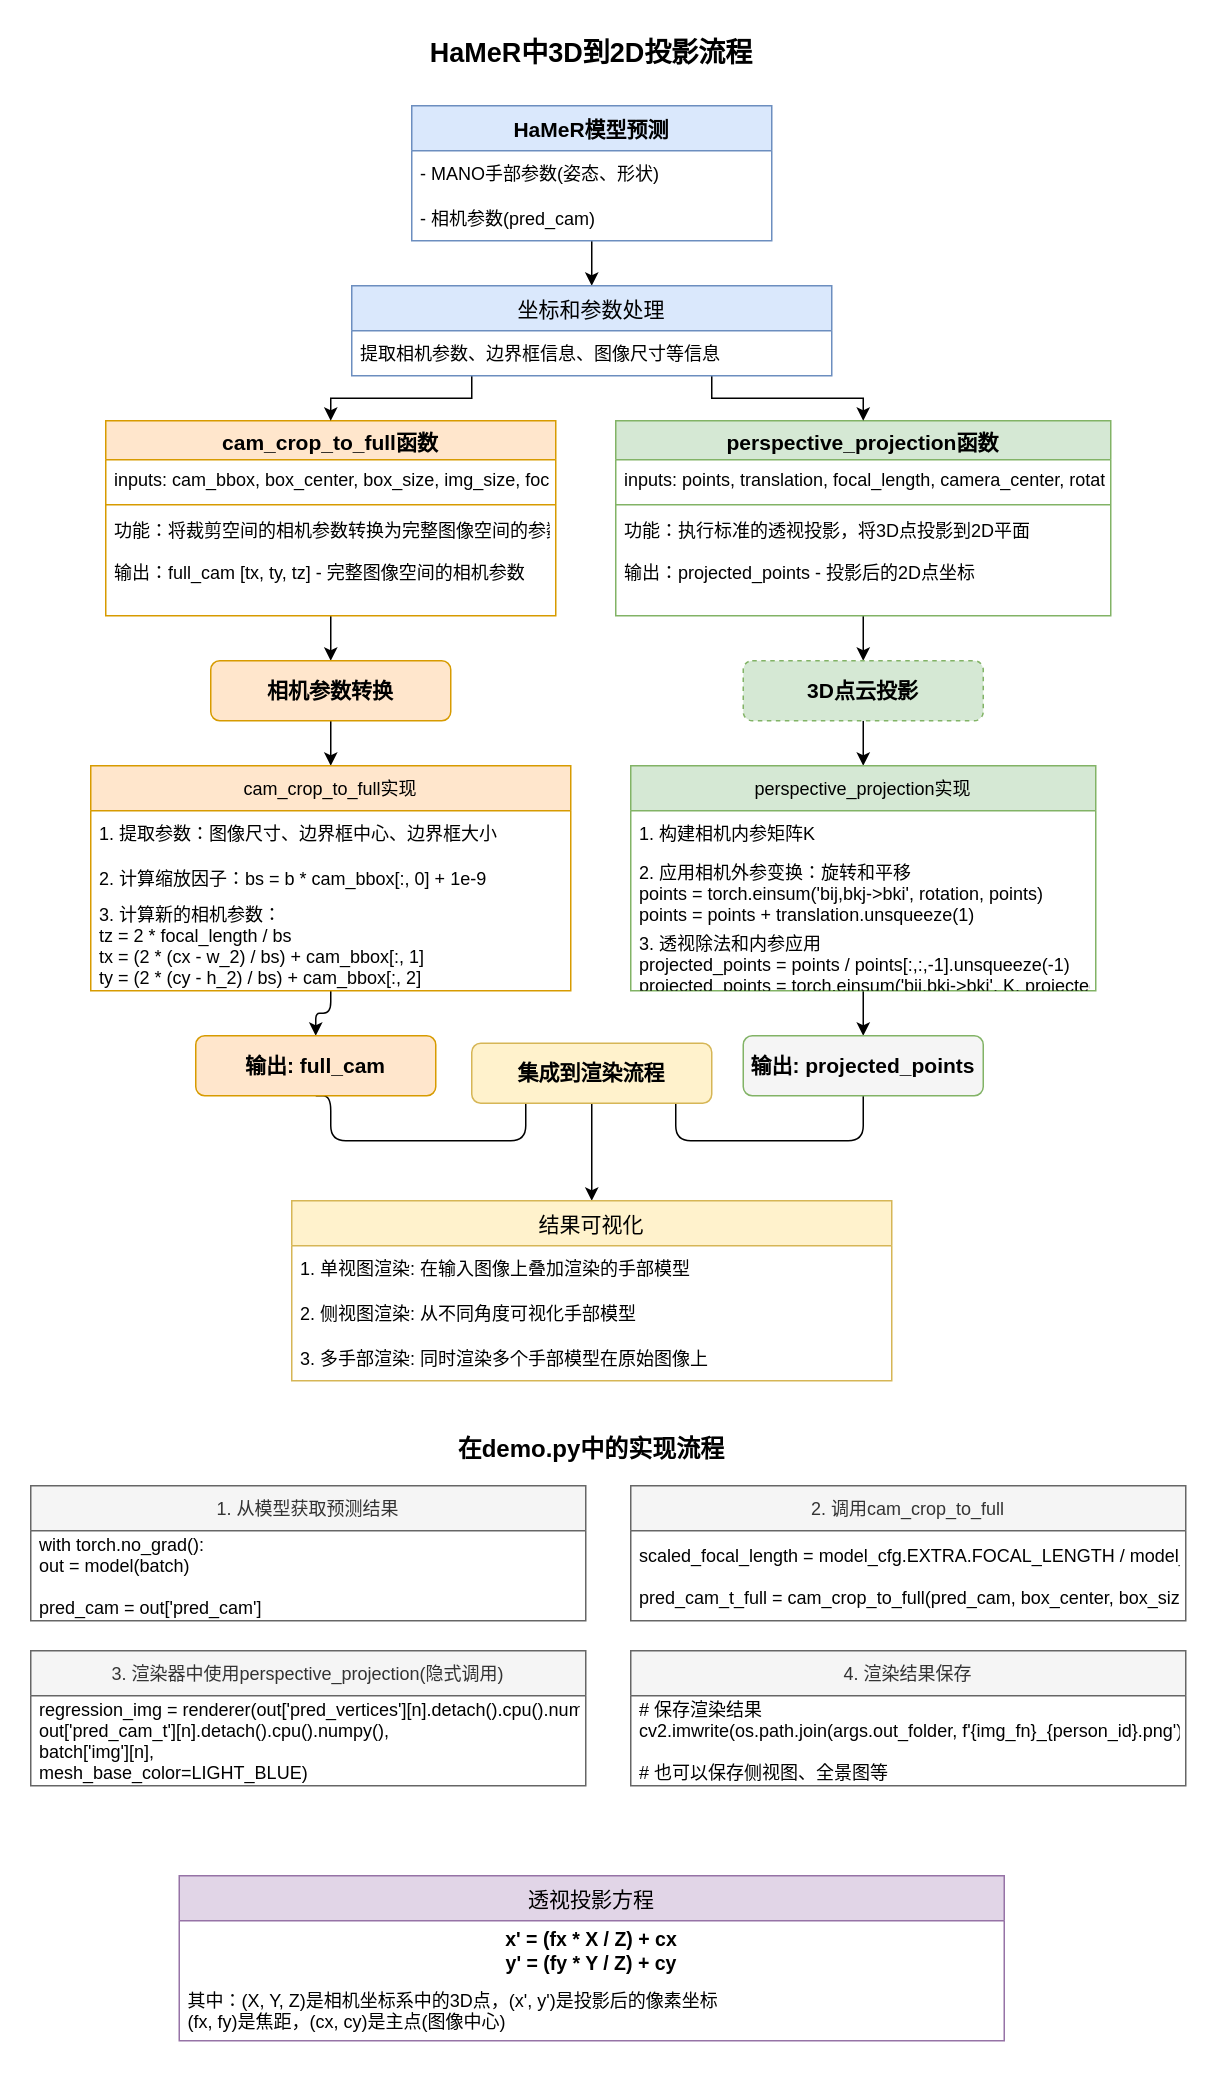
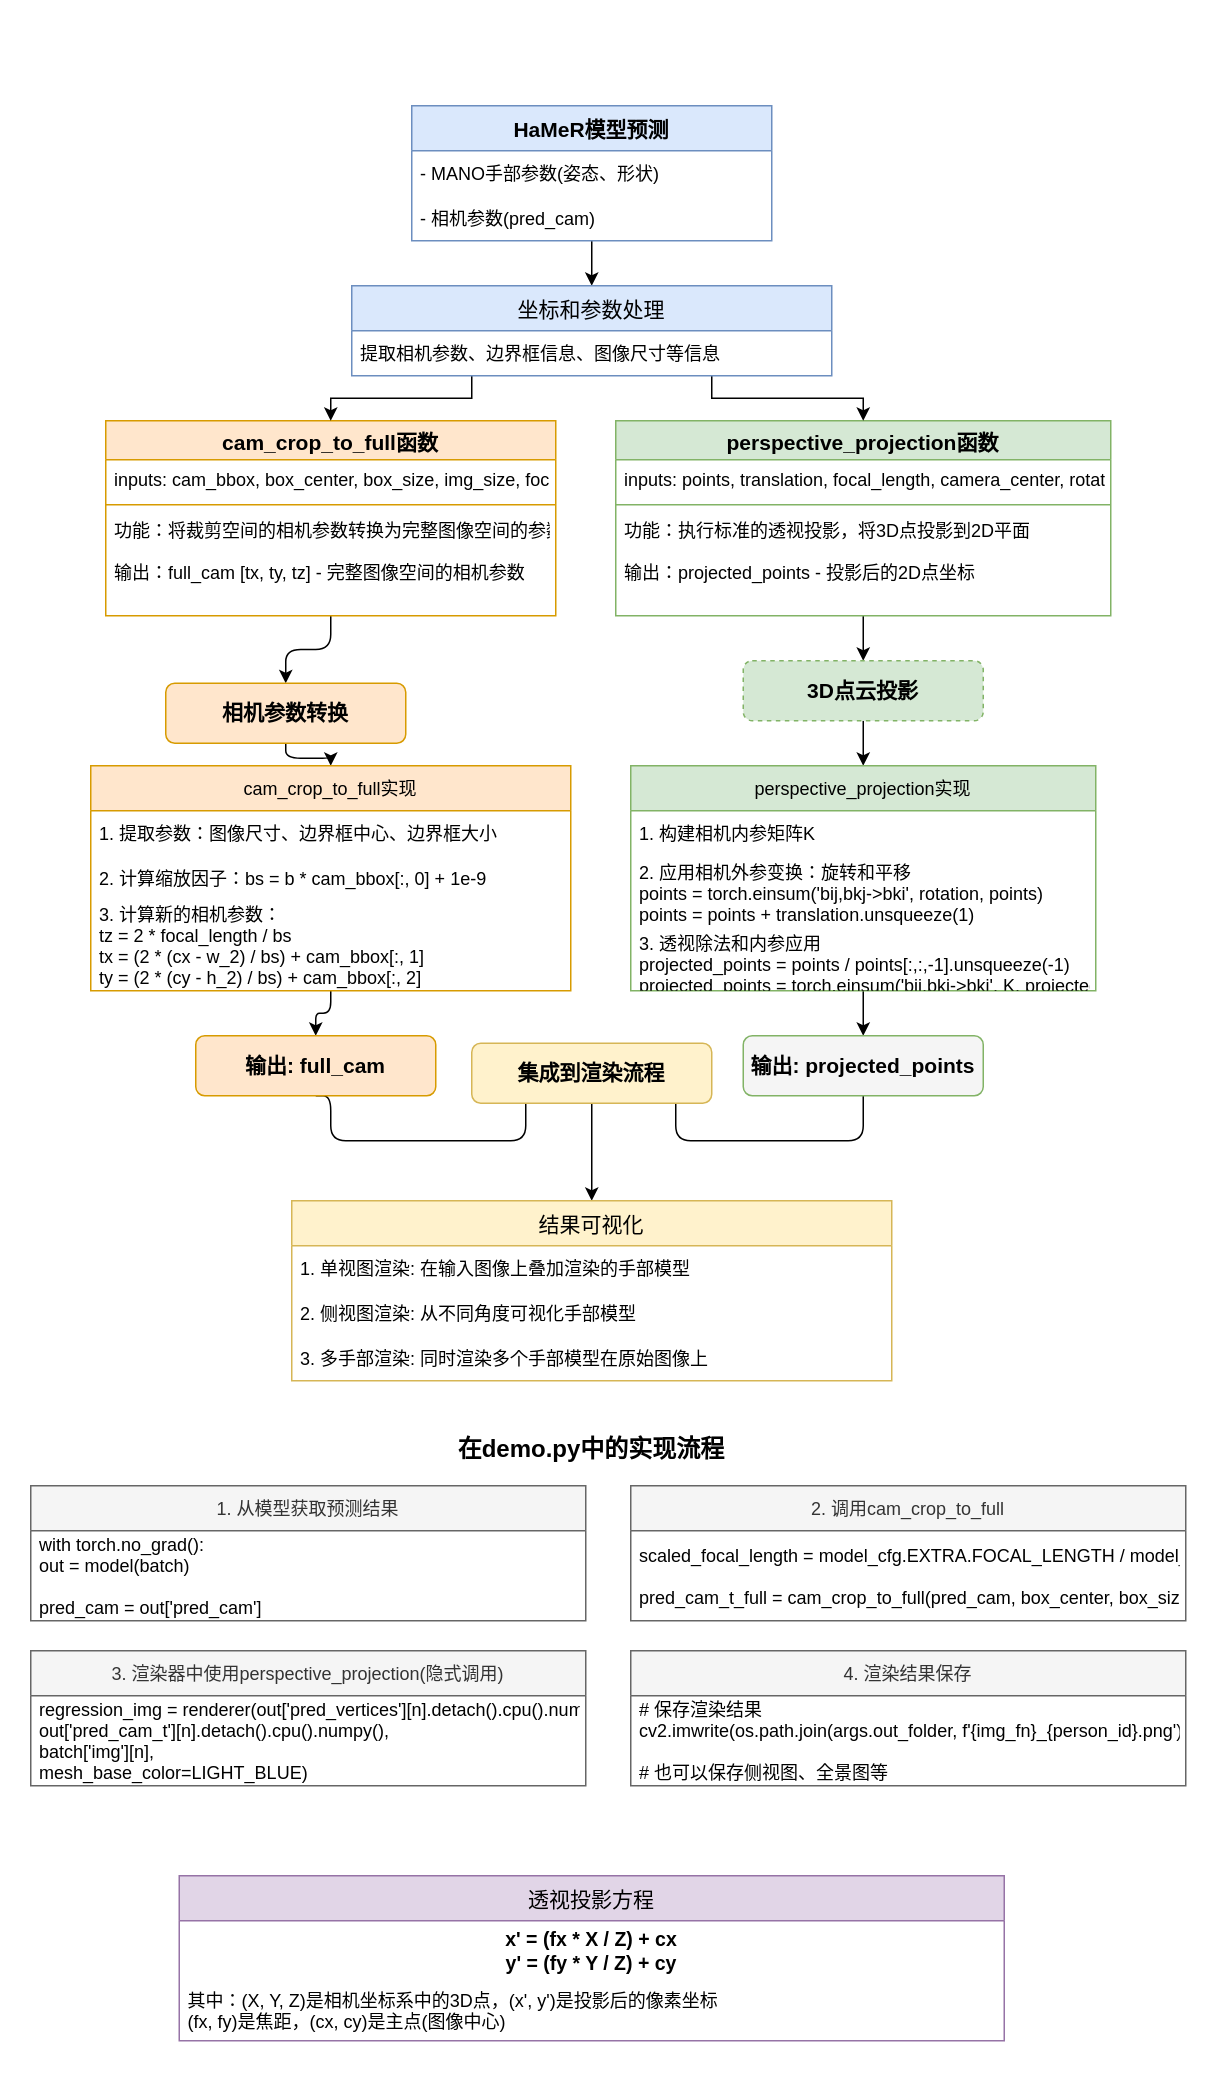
(592, 53) -> none
(331, 691) -> (286, 713)
